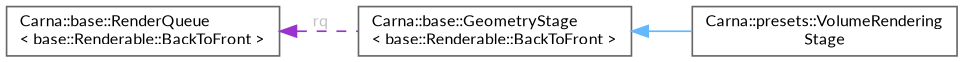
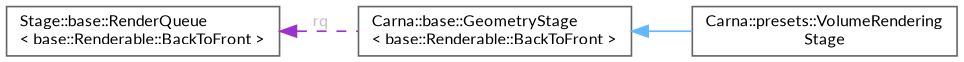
(143, 31) -> (143, 31)
